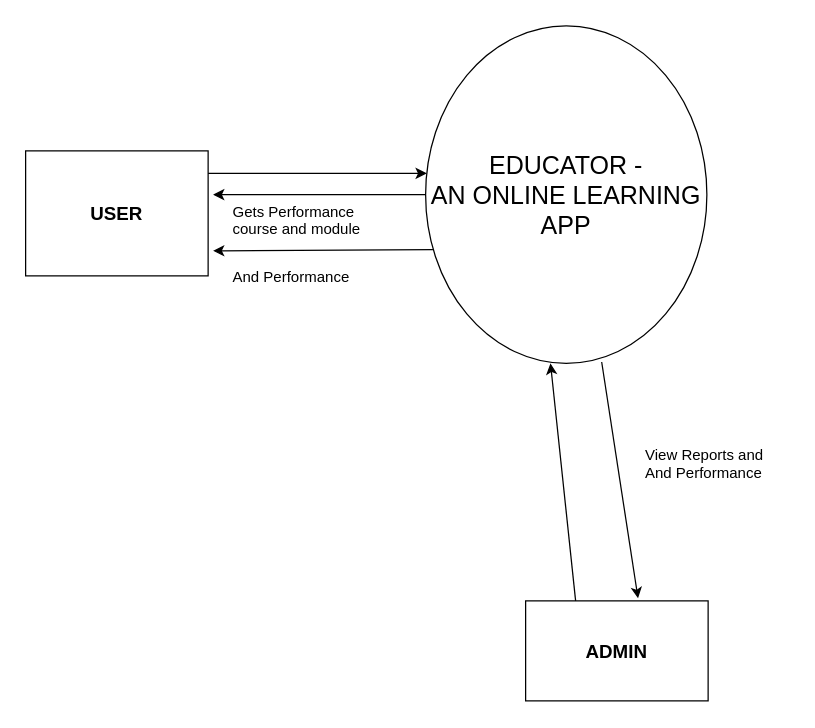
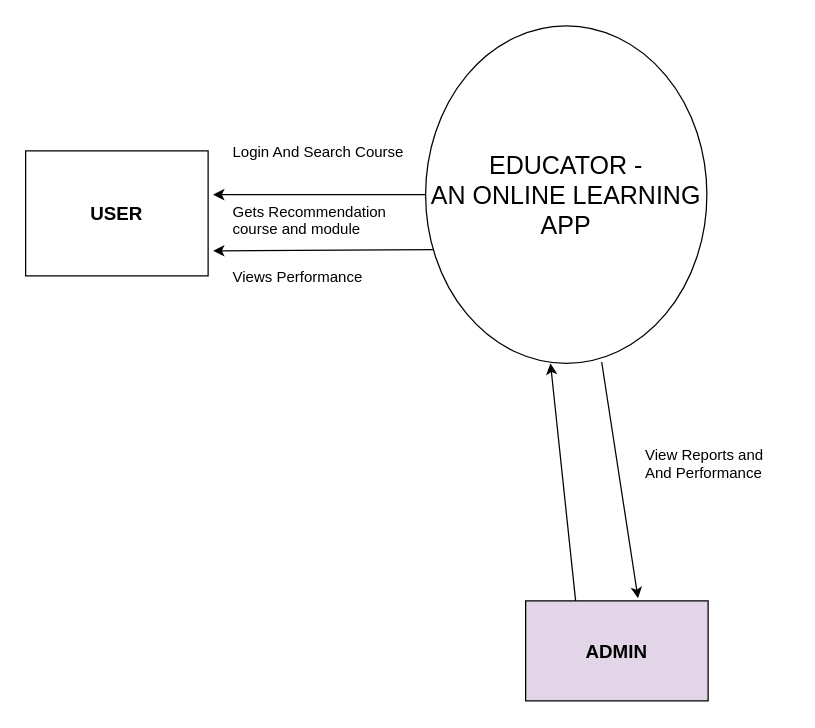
none -> (319, 151)
(313, 173) -> none
(298, 211) -> (308, 211)
(294, 276) -> (300, 276)
(617, 651) -> (617, 651)
